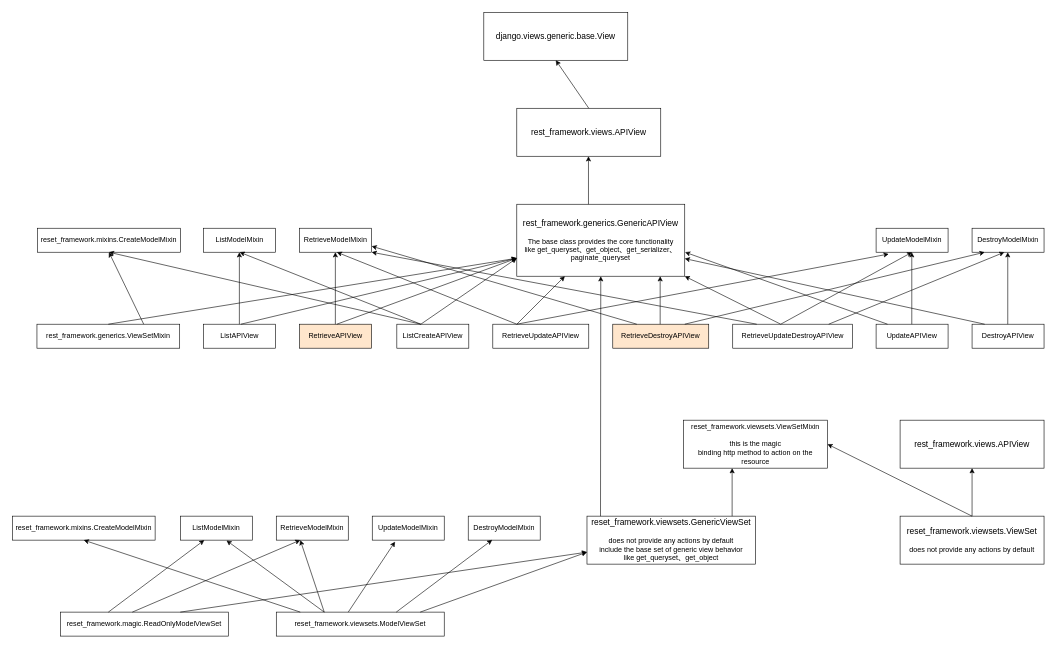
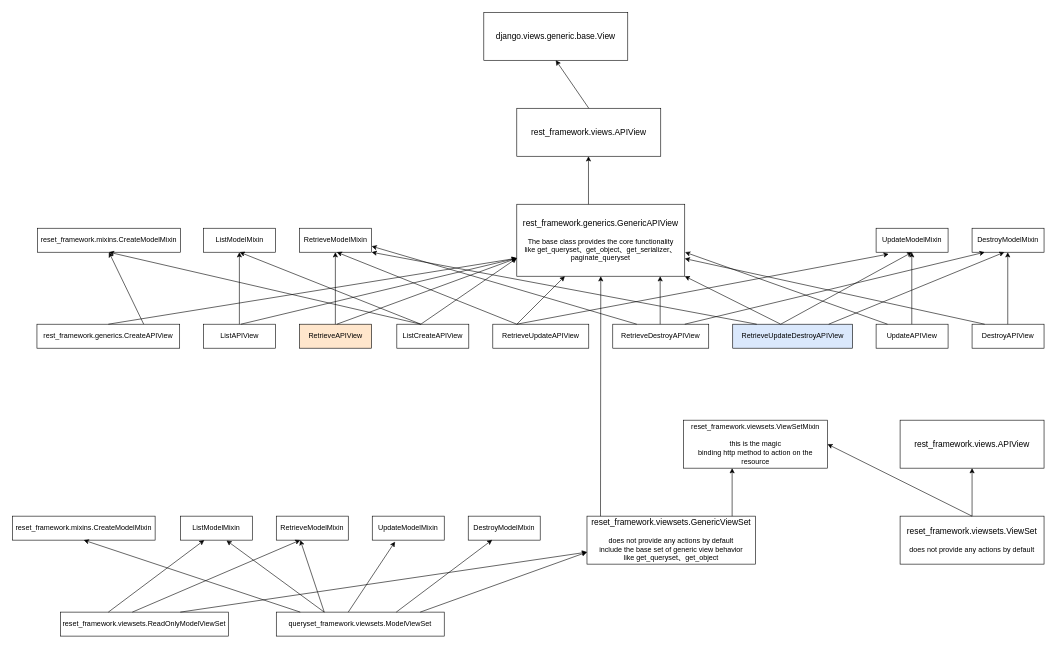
(108, 336) -> (108, 336)
(661, 336) -> (661, 336)
(793, 336) -> (793, 336)
(144, 624) -> (144, 624)
(360, 624) -> (360, 624)
